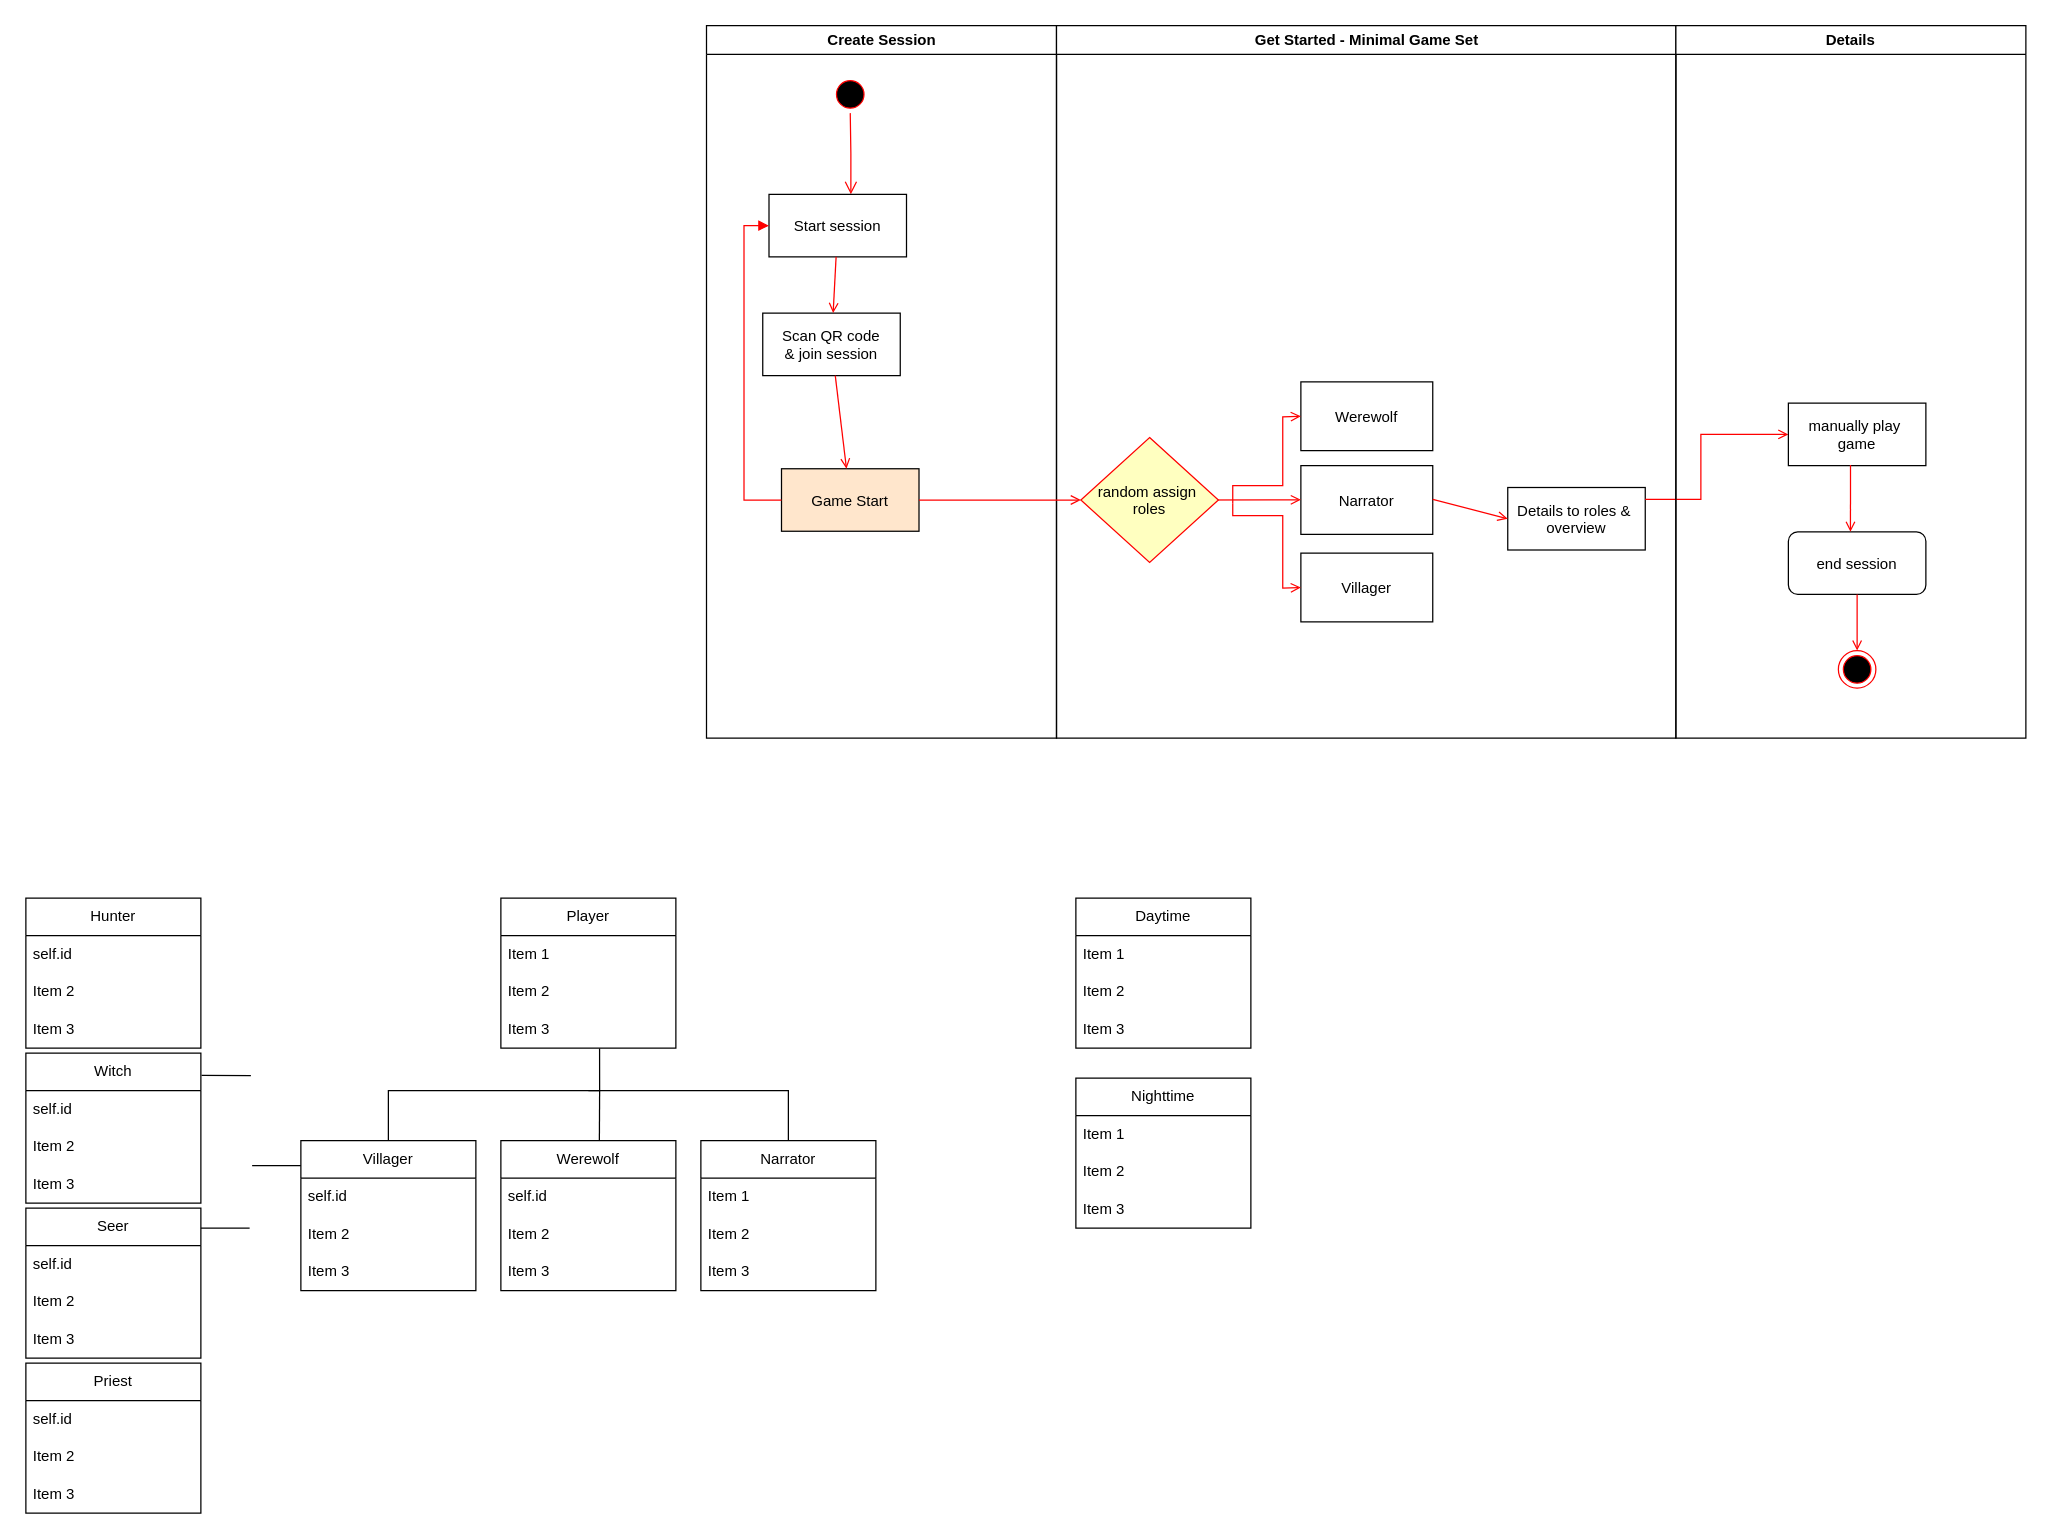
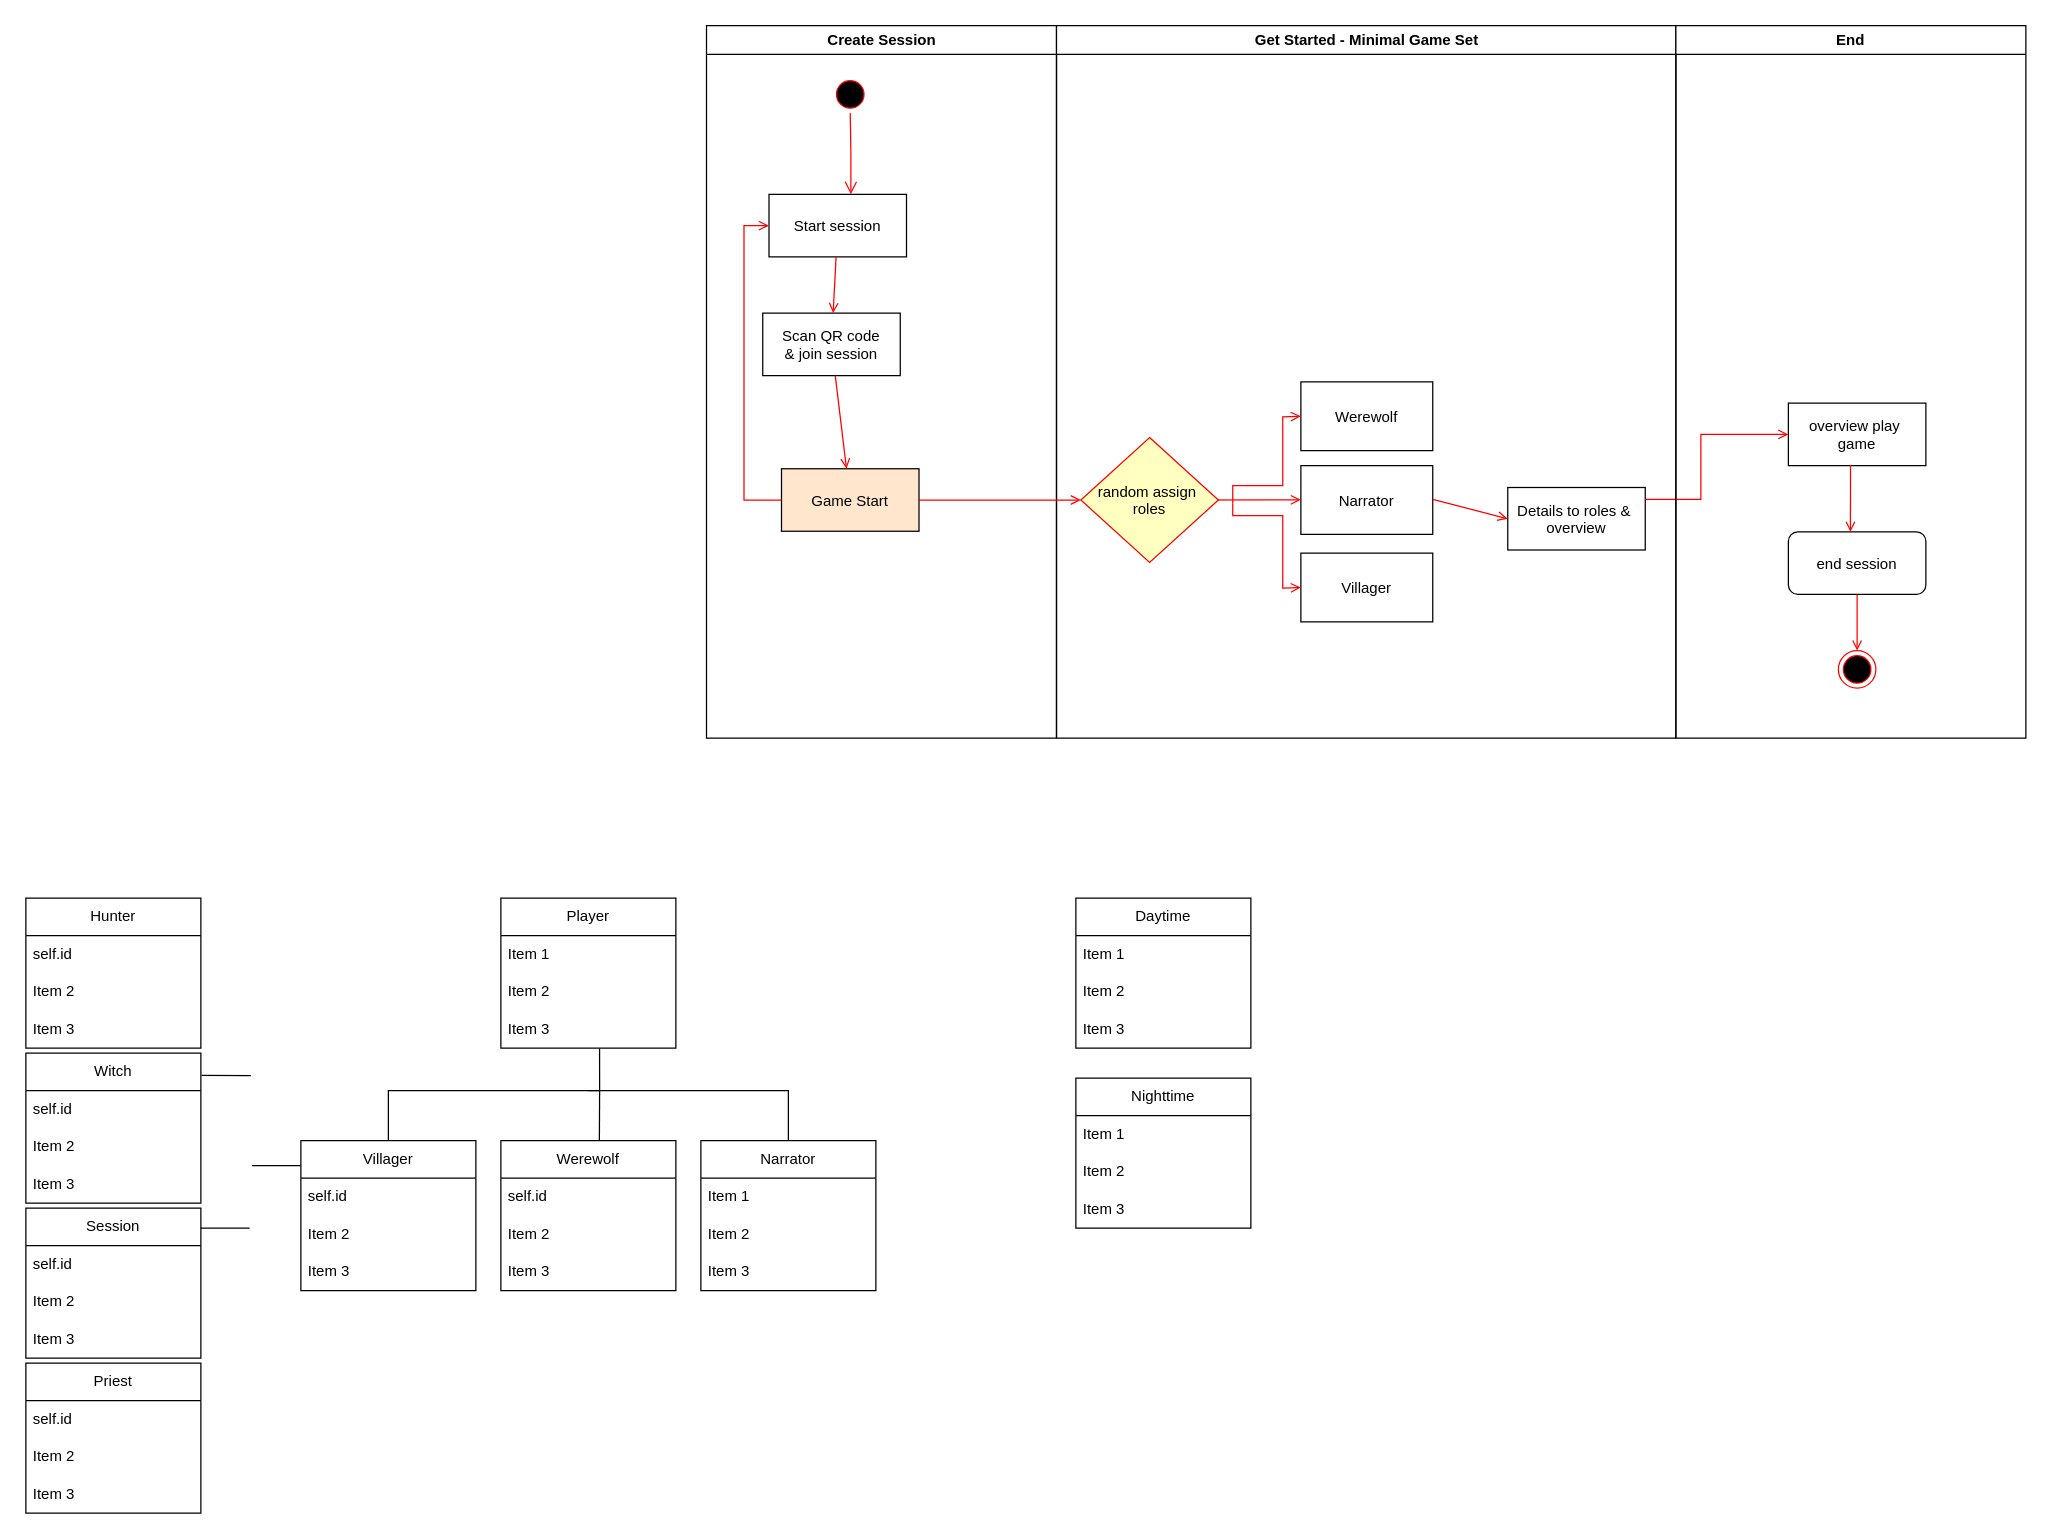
(1851, 41) -> (1851, 41)
(758, 226) -> (760, 226)
(1856, 426) -> (1856, 426)
(113, 1227) -> (113, 1227)
